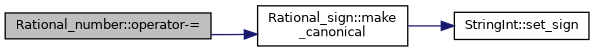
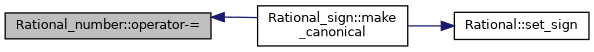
(522, 26) -> (522, 26)
(228, 35) -> (241, 17)
